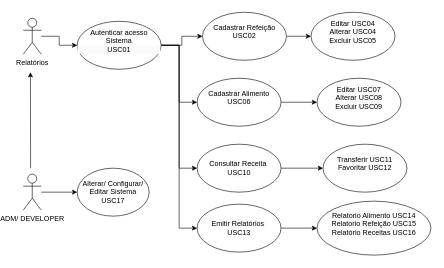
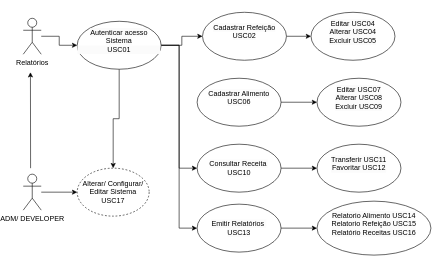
(191, 102) -> (119, 119)
(365, 168) -> (359, 168)
(113, 192) -> (113, 192)
